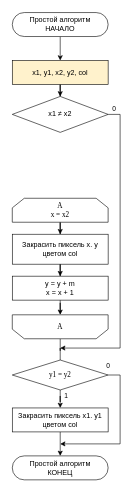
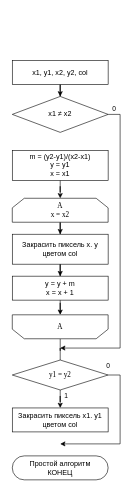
(60, 24) -> none
(60, 54) -> none
(60, 72) -> (60, 72)
none -> (60, 165)
none -> (60, 191)
(60, 450) -> none
